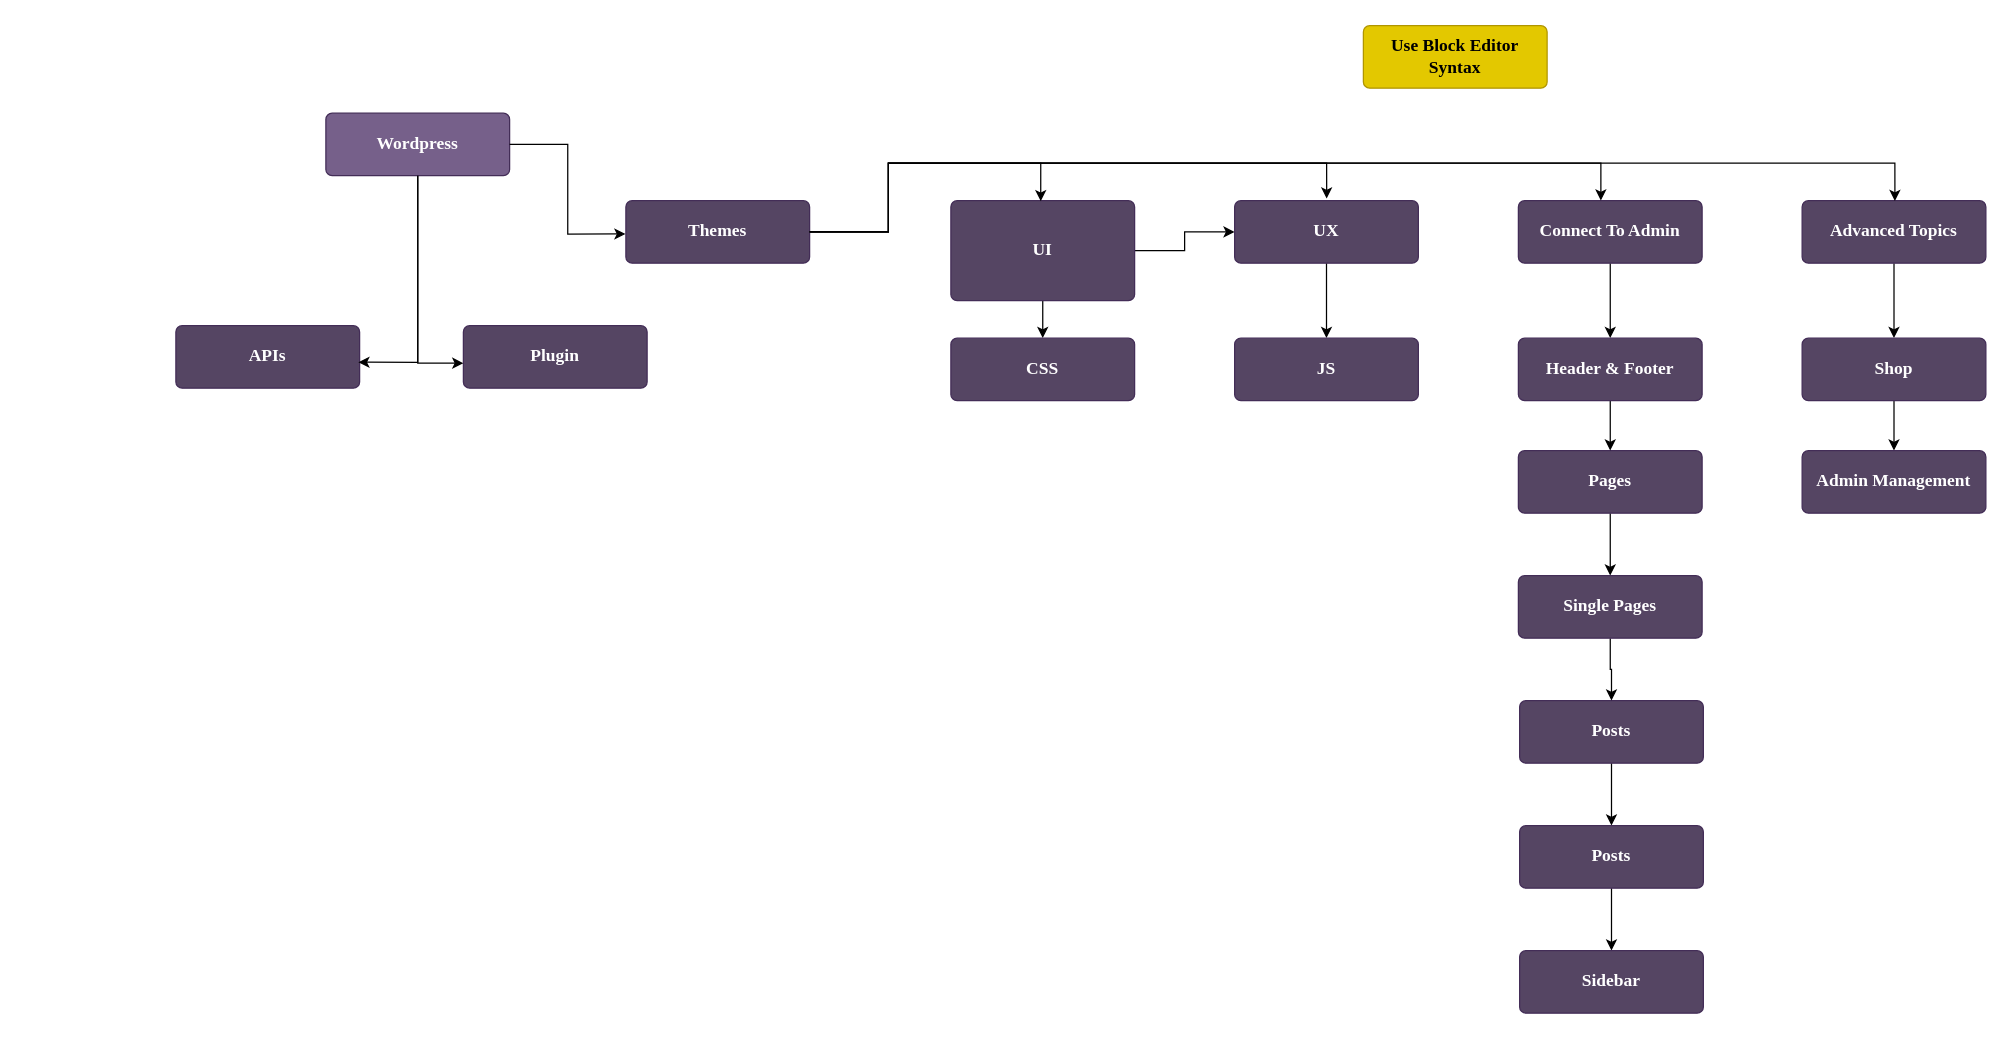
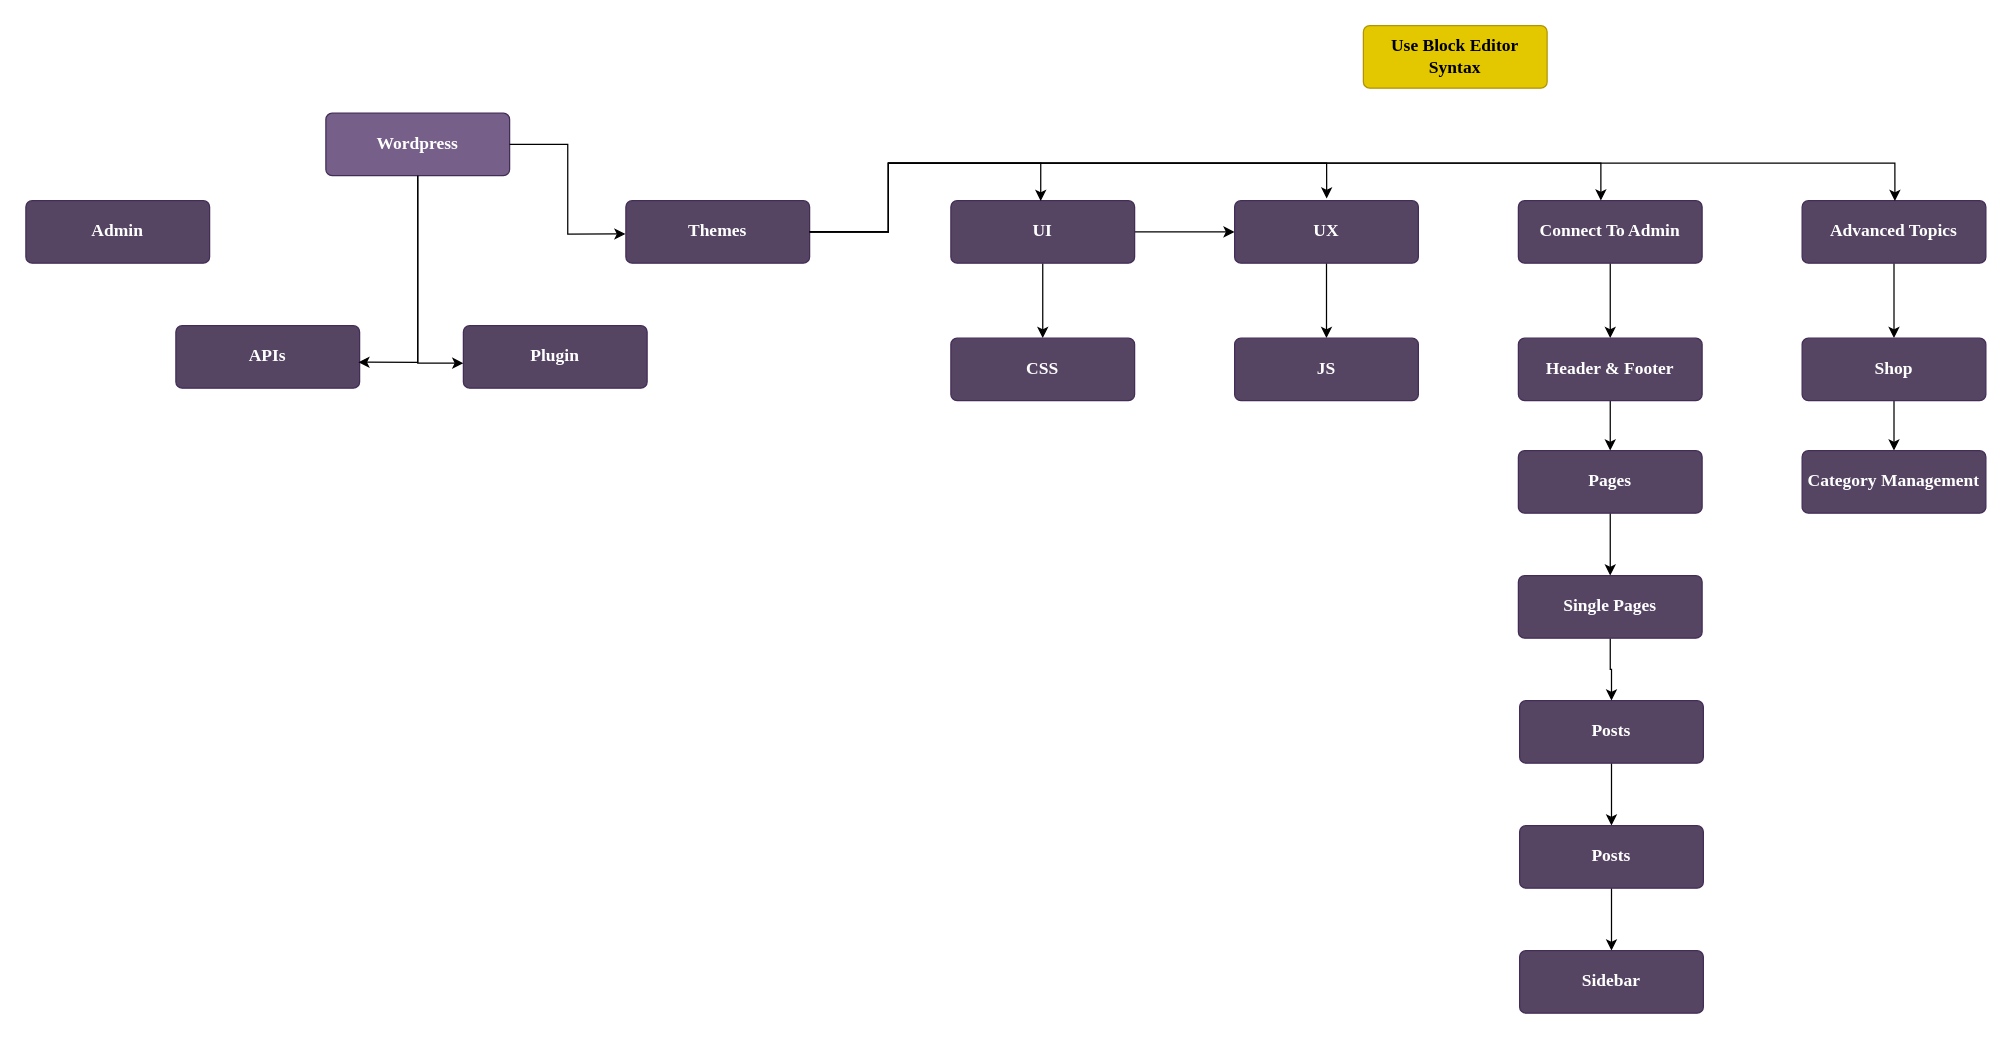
none -> (118, 232)
(1043, 251) -> (1043, 232)
(1894, 482) -> (1894, 482)
